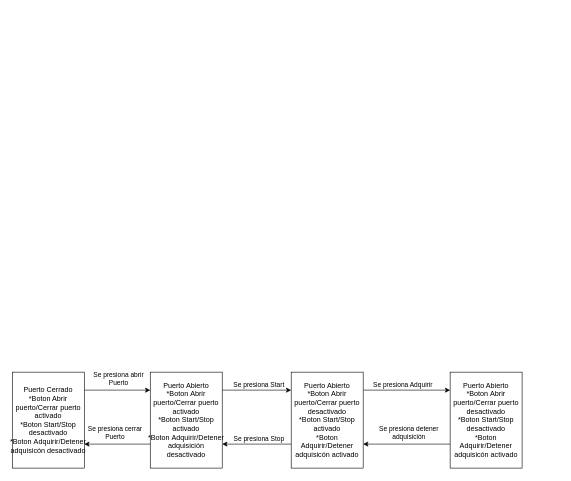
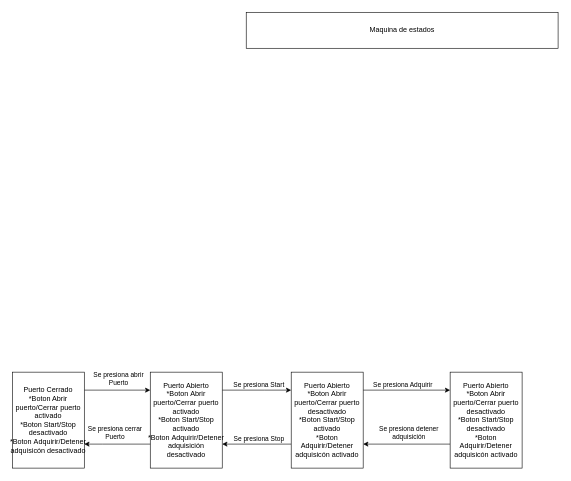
none -> (402, 30)
